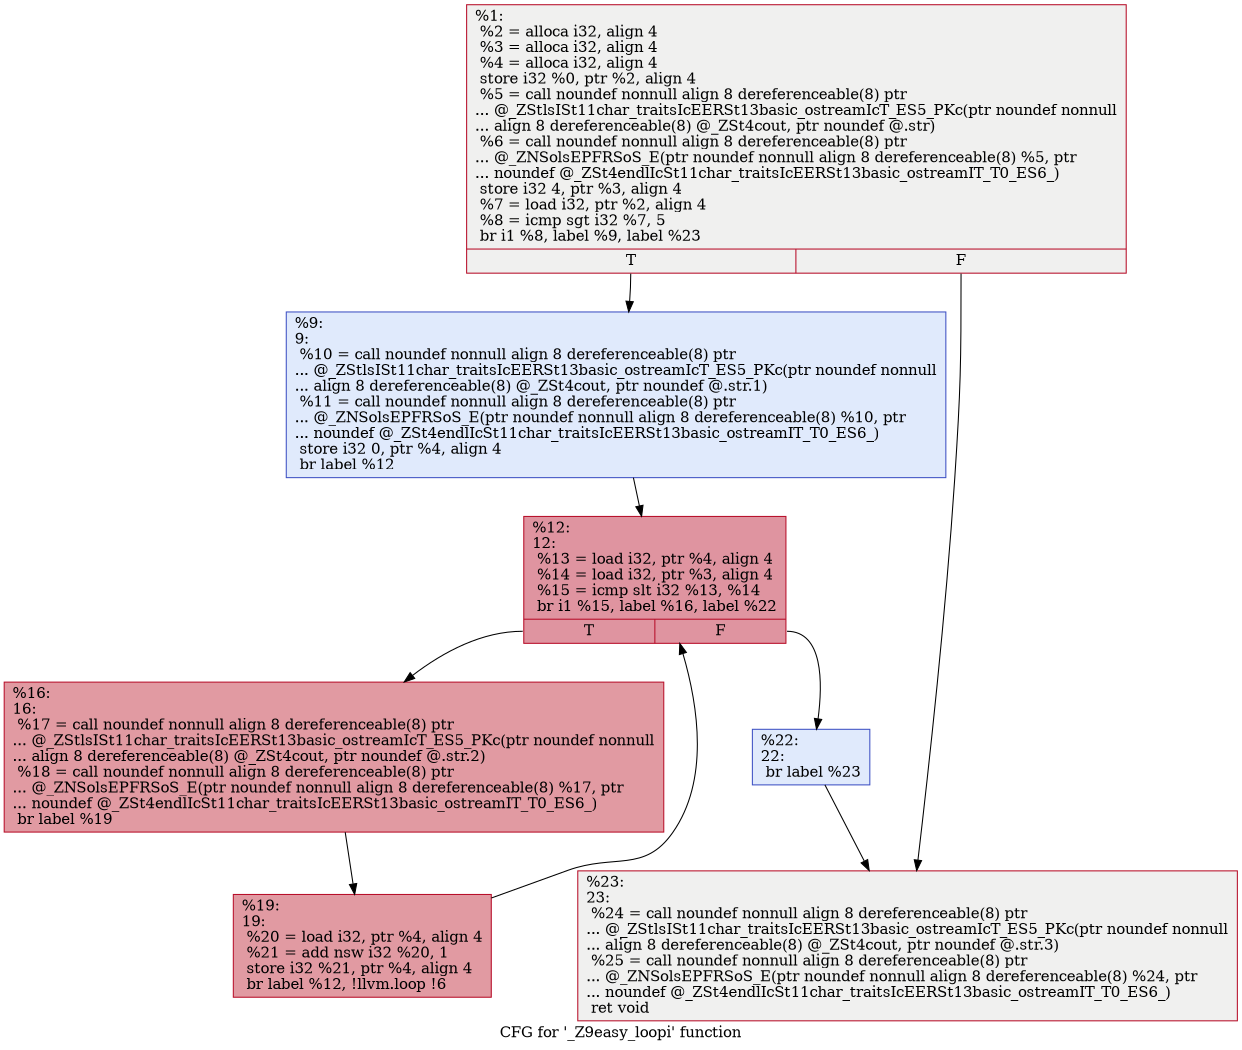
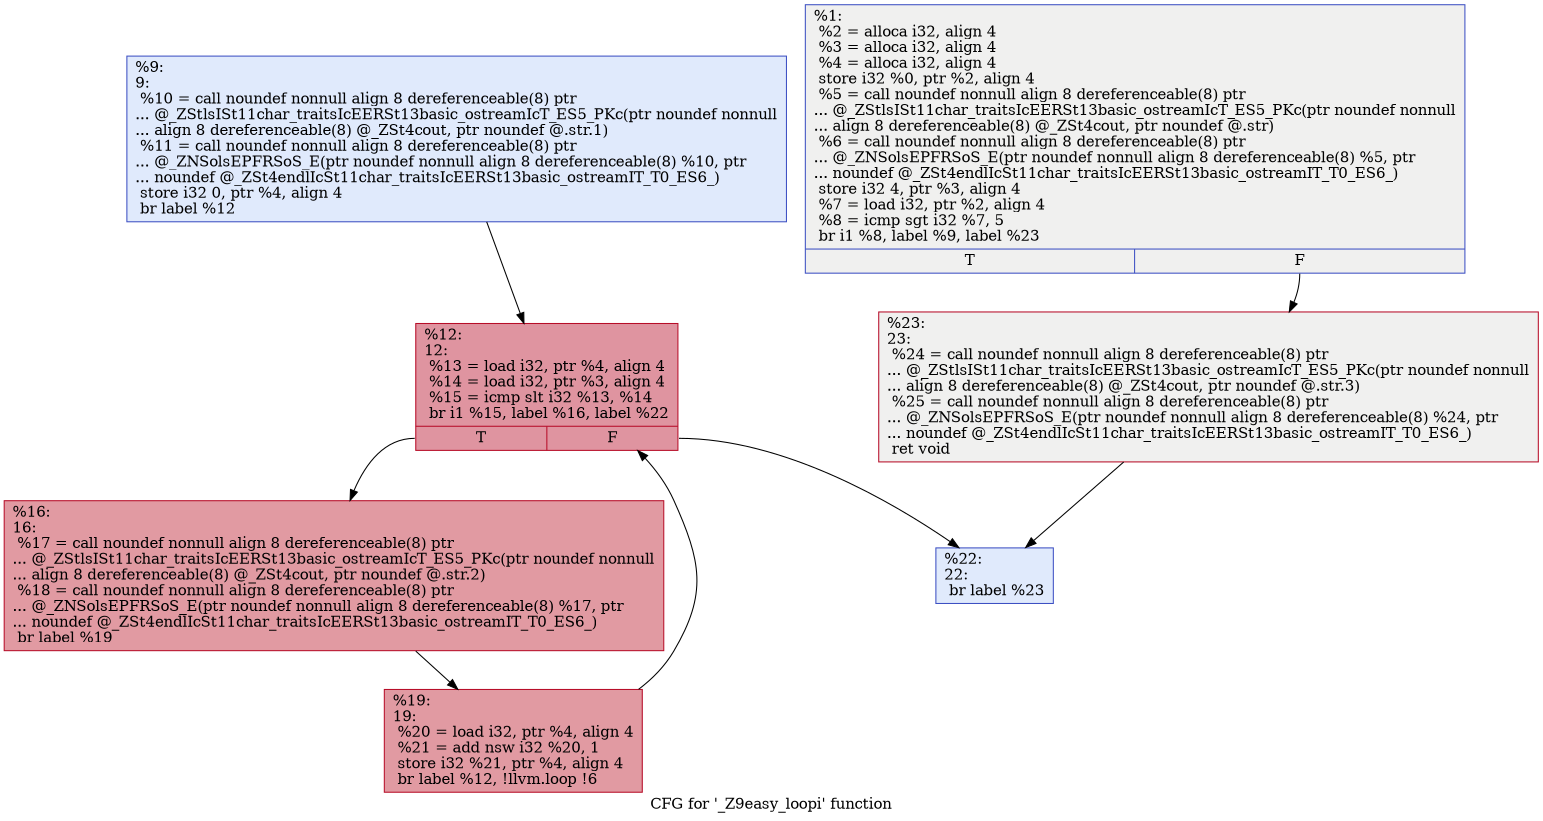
(796, 139) -> (1135, 139)
(630, 288) -> none
(845, 823) -> (1079, 501)
